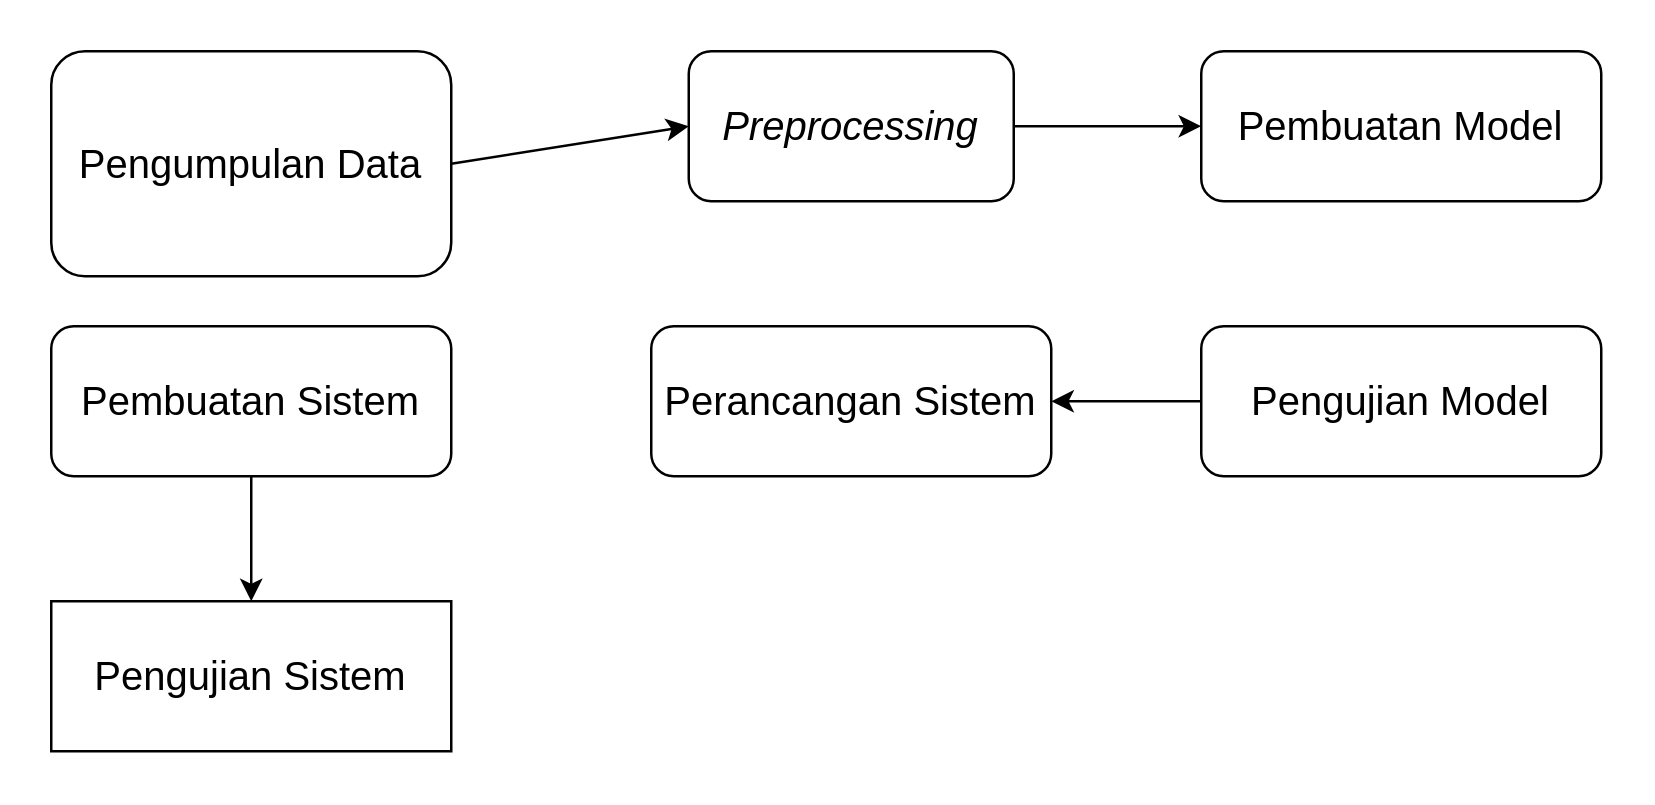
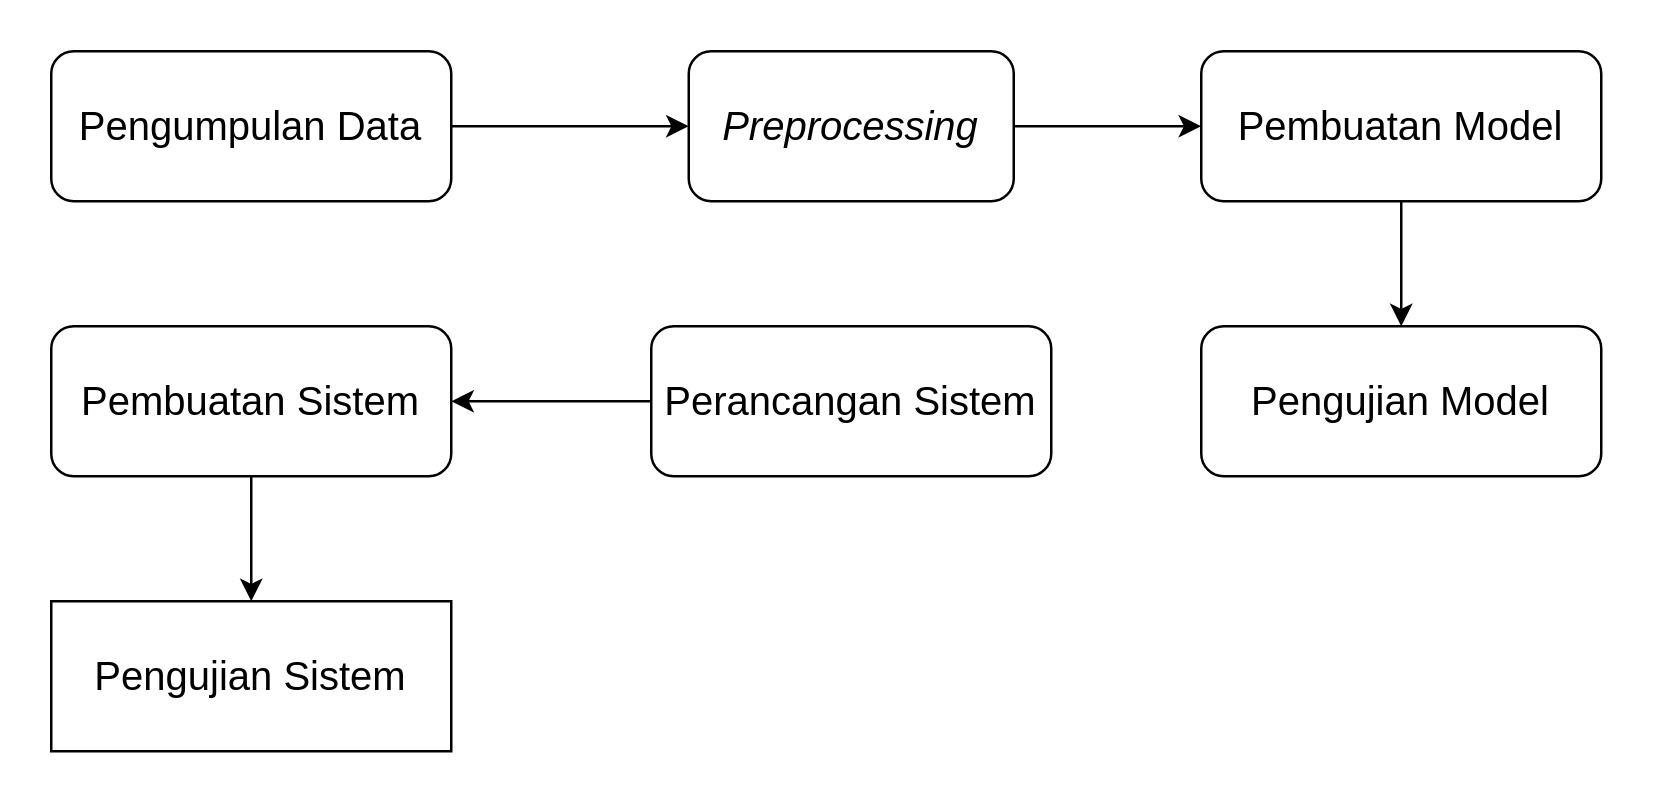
(251, 164) -> (251, 126)
none -> (1401, 255)
none -> (559, 401)
(1134, 401) -> none
